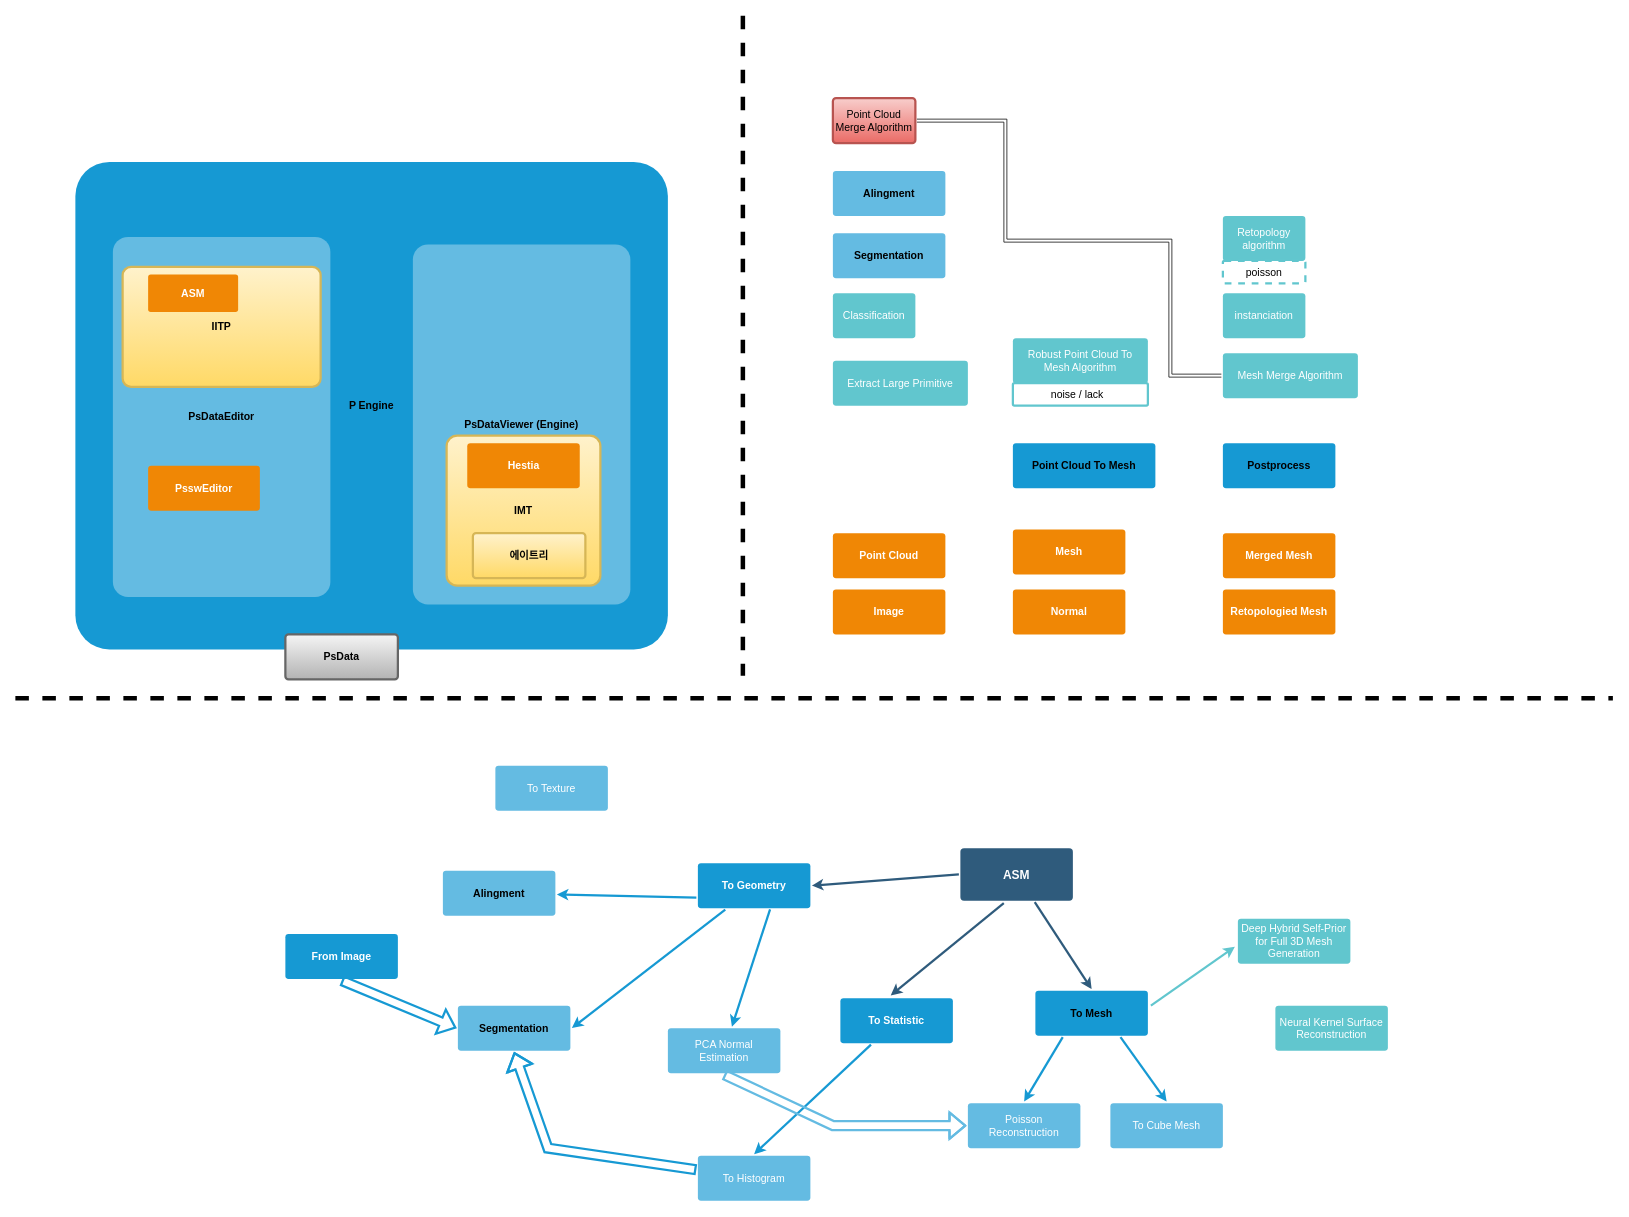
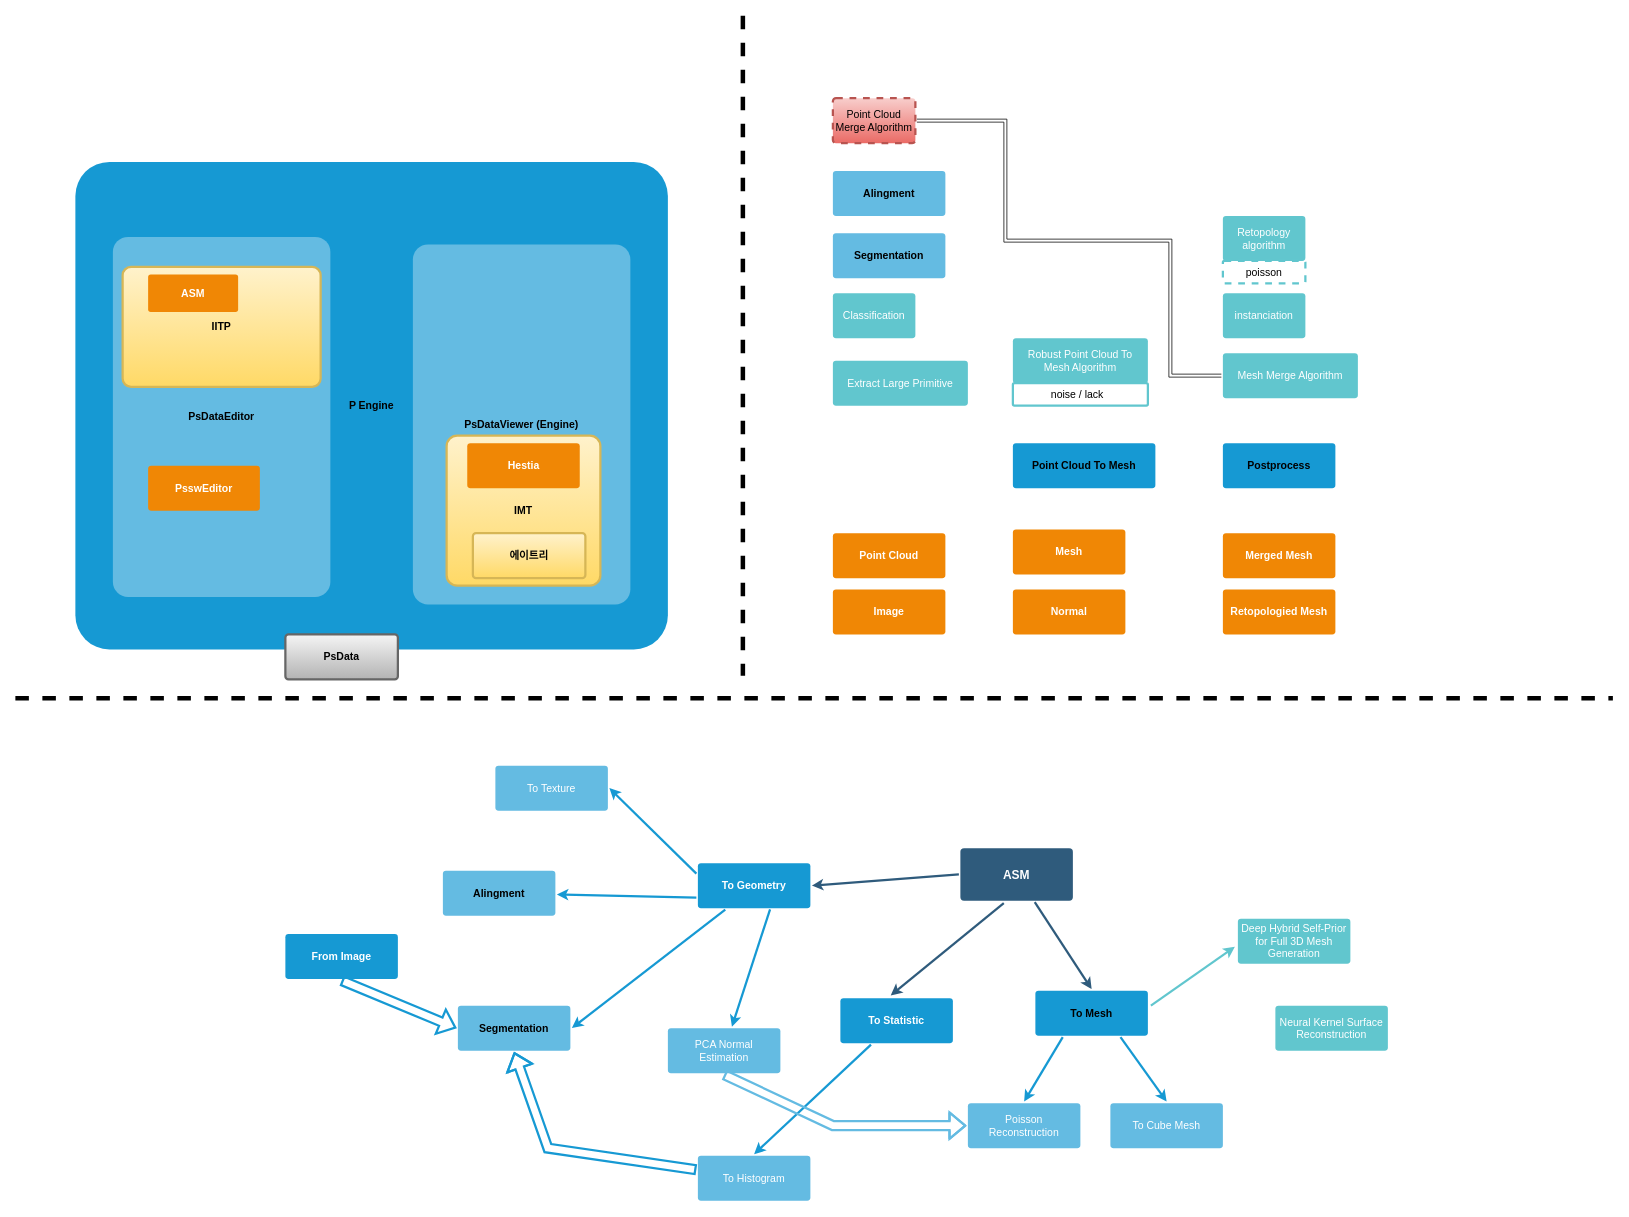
(874, 120) -> (874, 120)
none -> (656, 833)
